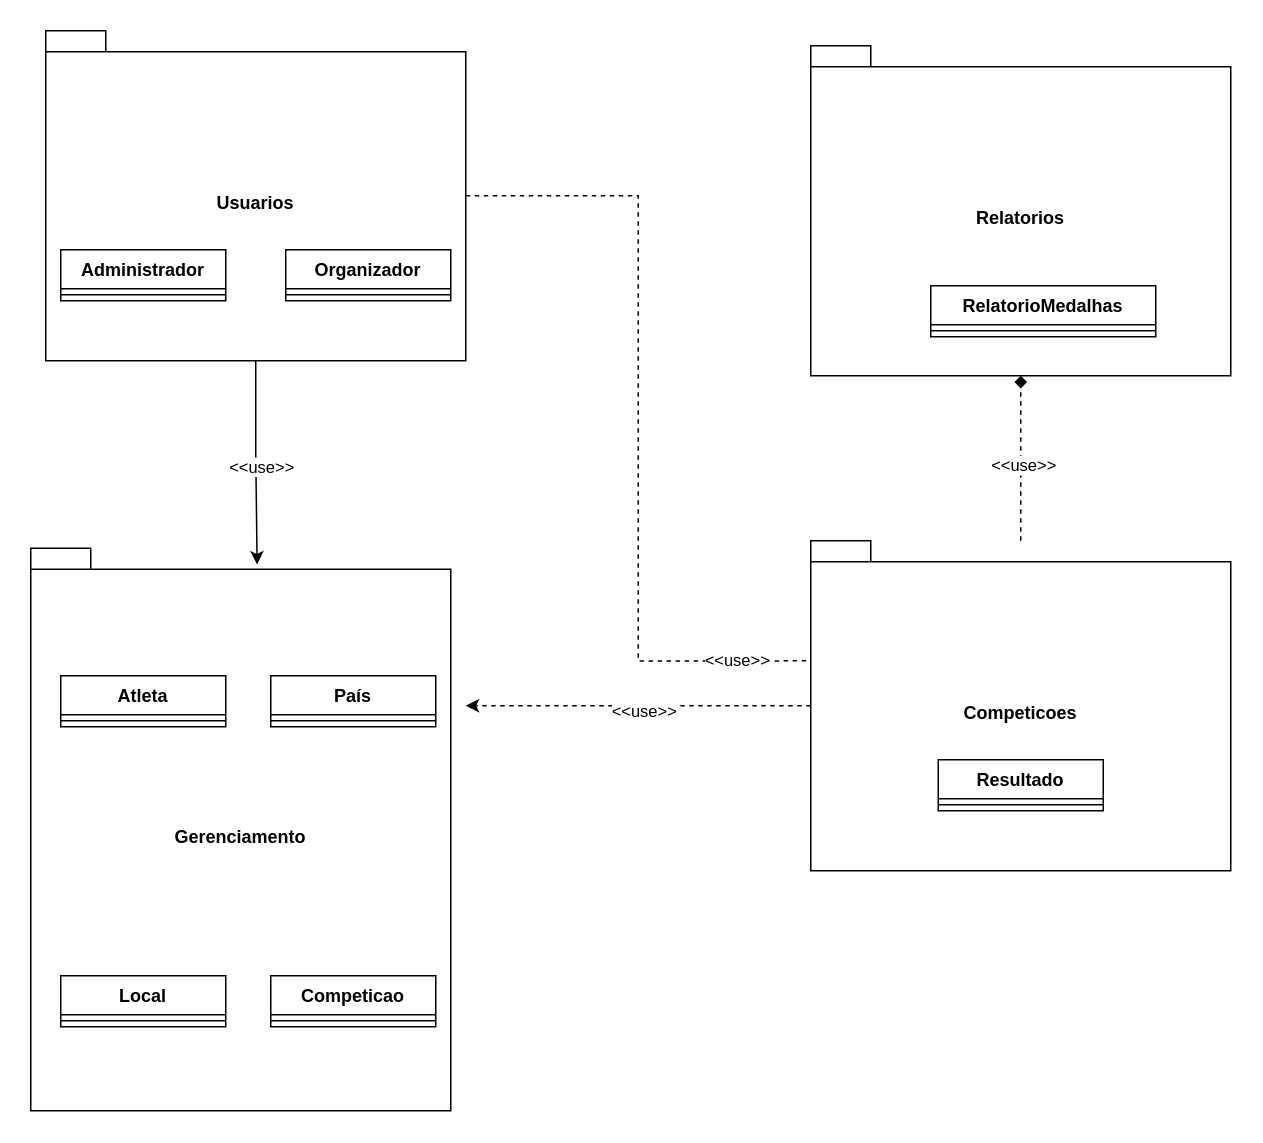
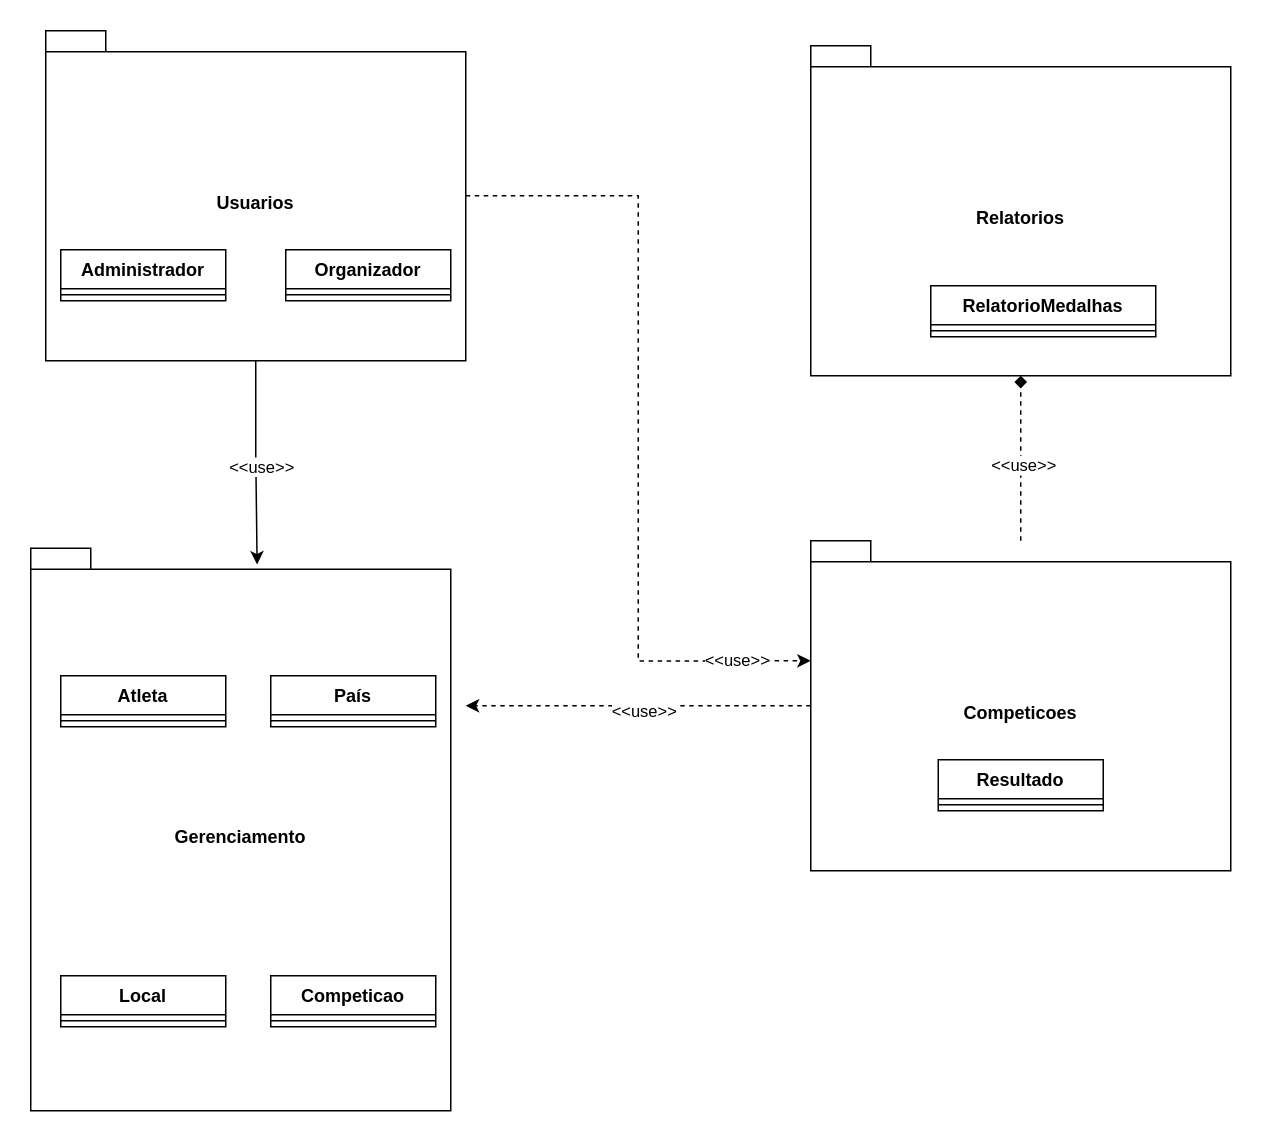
(804, 661) -> (799, 661)
